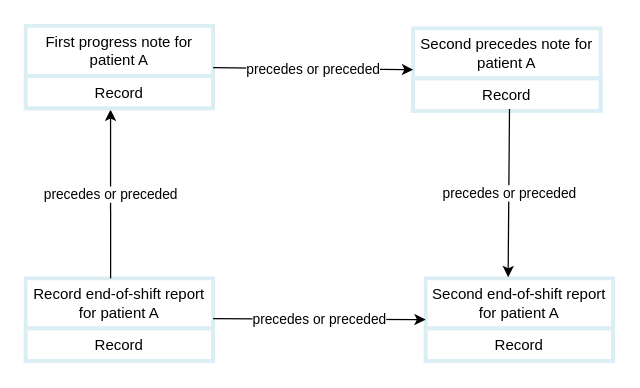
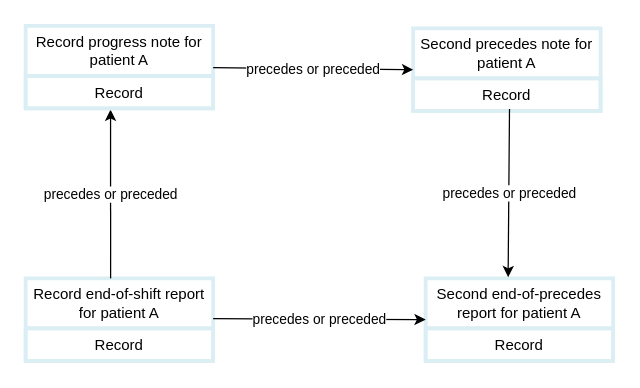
(119, 51) -> (119, 51)
(519, 303) -> (519, 303)
